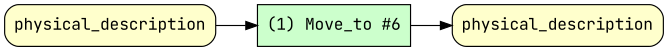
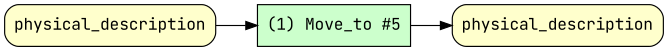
(334, 26) -> (334, 26)
